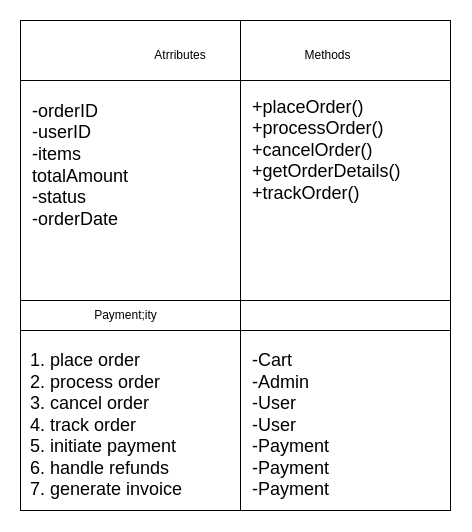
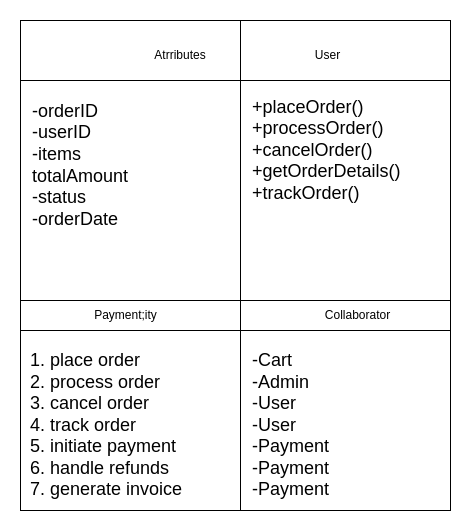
(328, 56) -> (328, 56)
none -> (358, 316)
